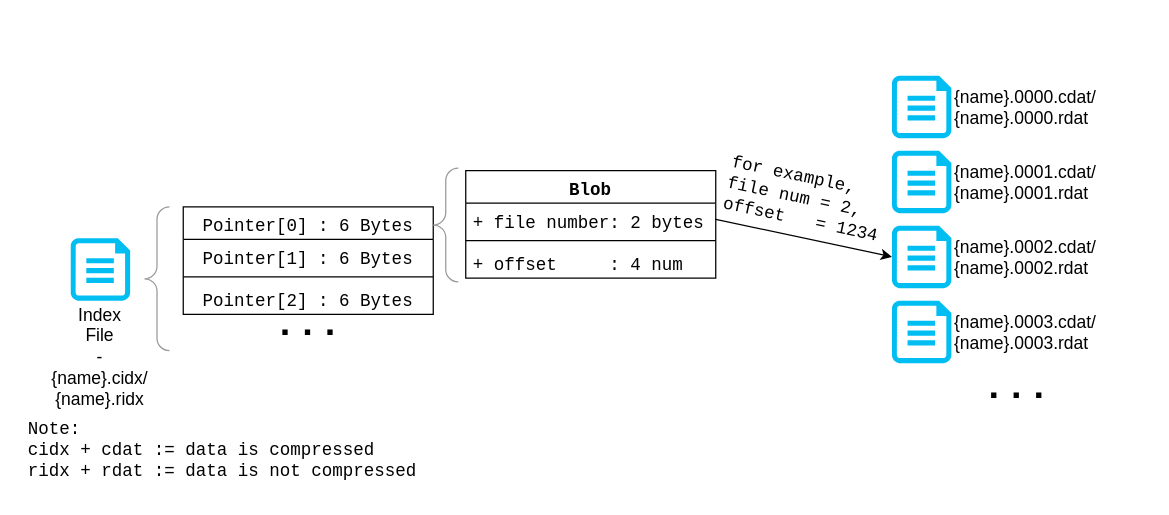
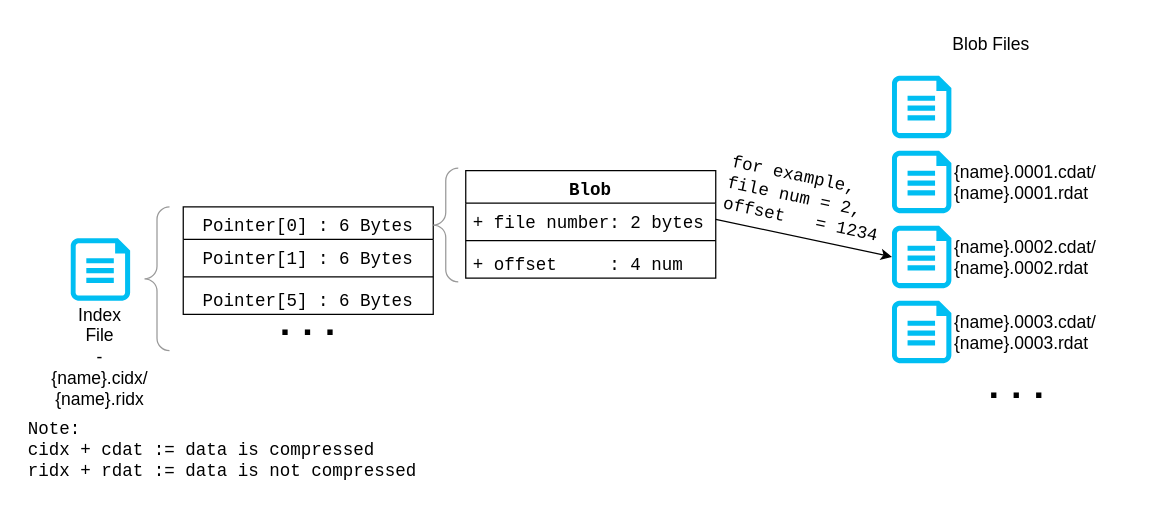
none -> (991, 44)
(1025, 107) -> none
(308, 300) -> (308, 300)
